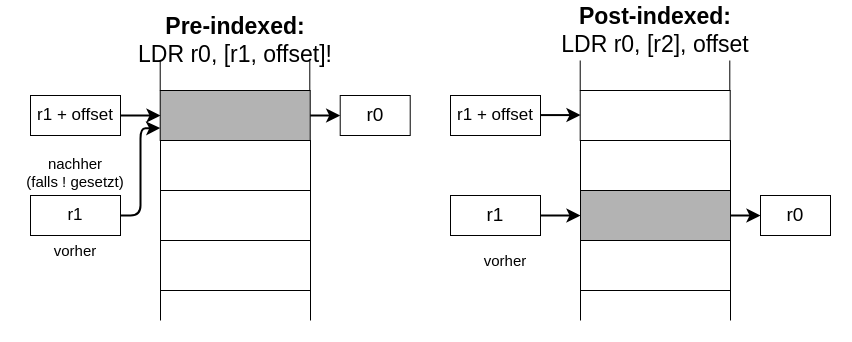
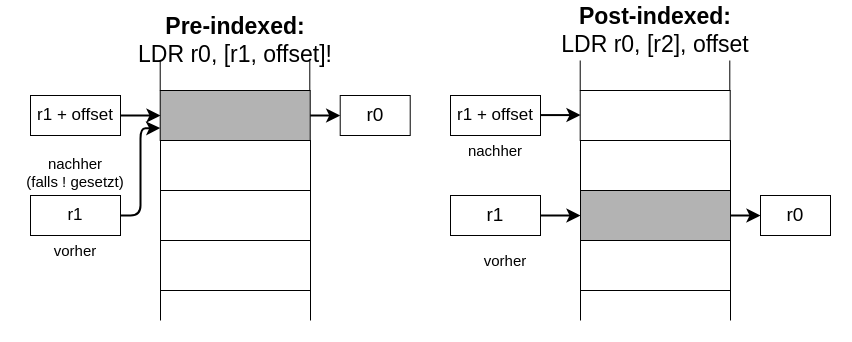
none -> (496, 151)
